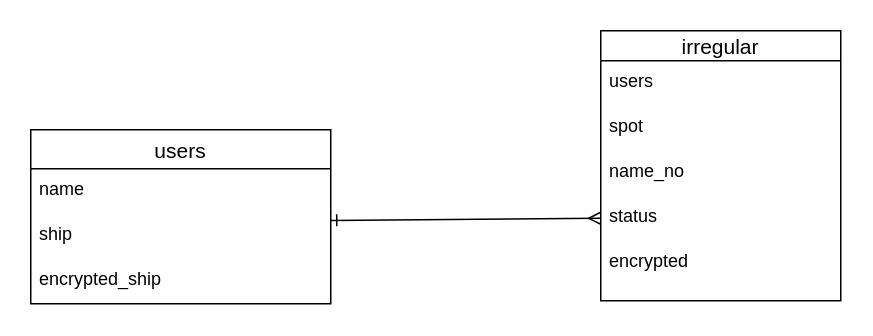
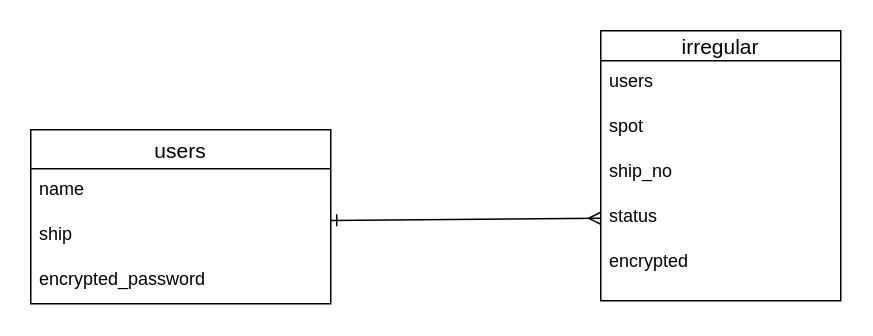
(644, 171) -> (642, 171)
(107, 279) -> (130, 279)
